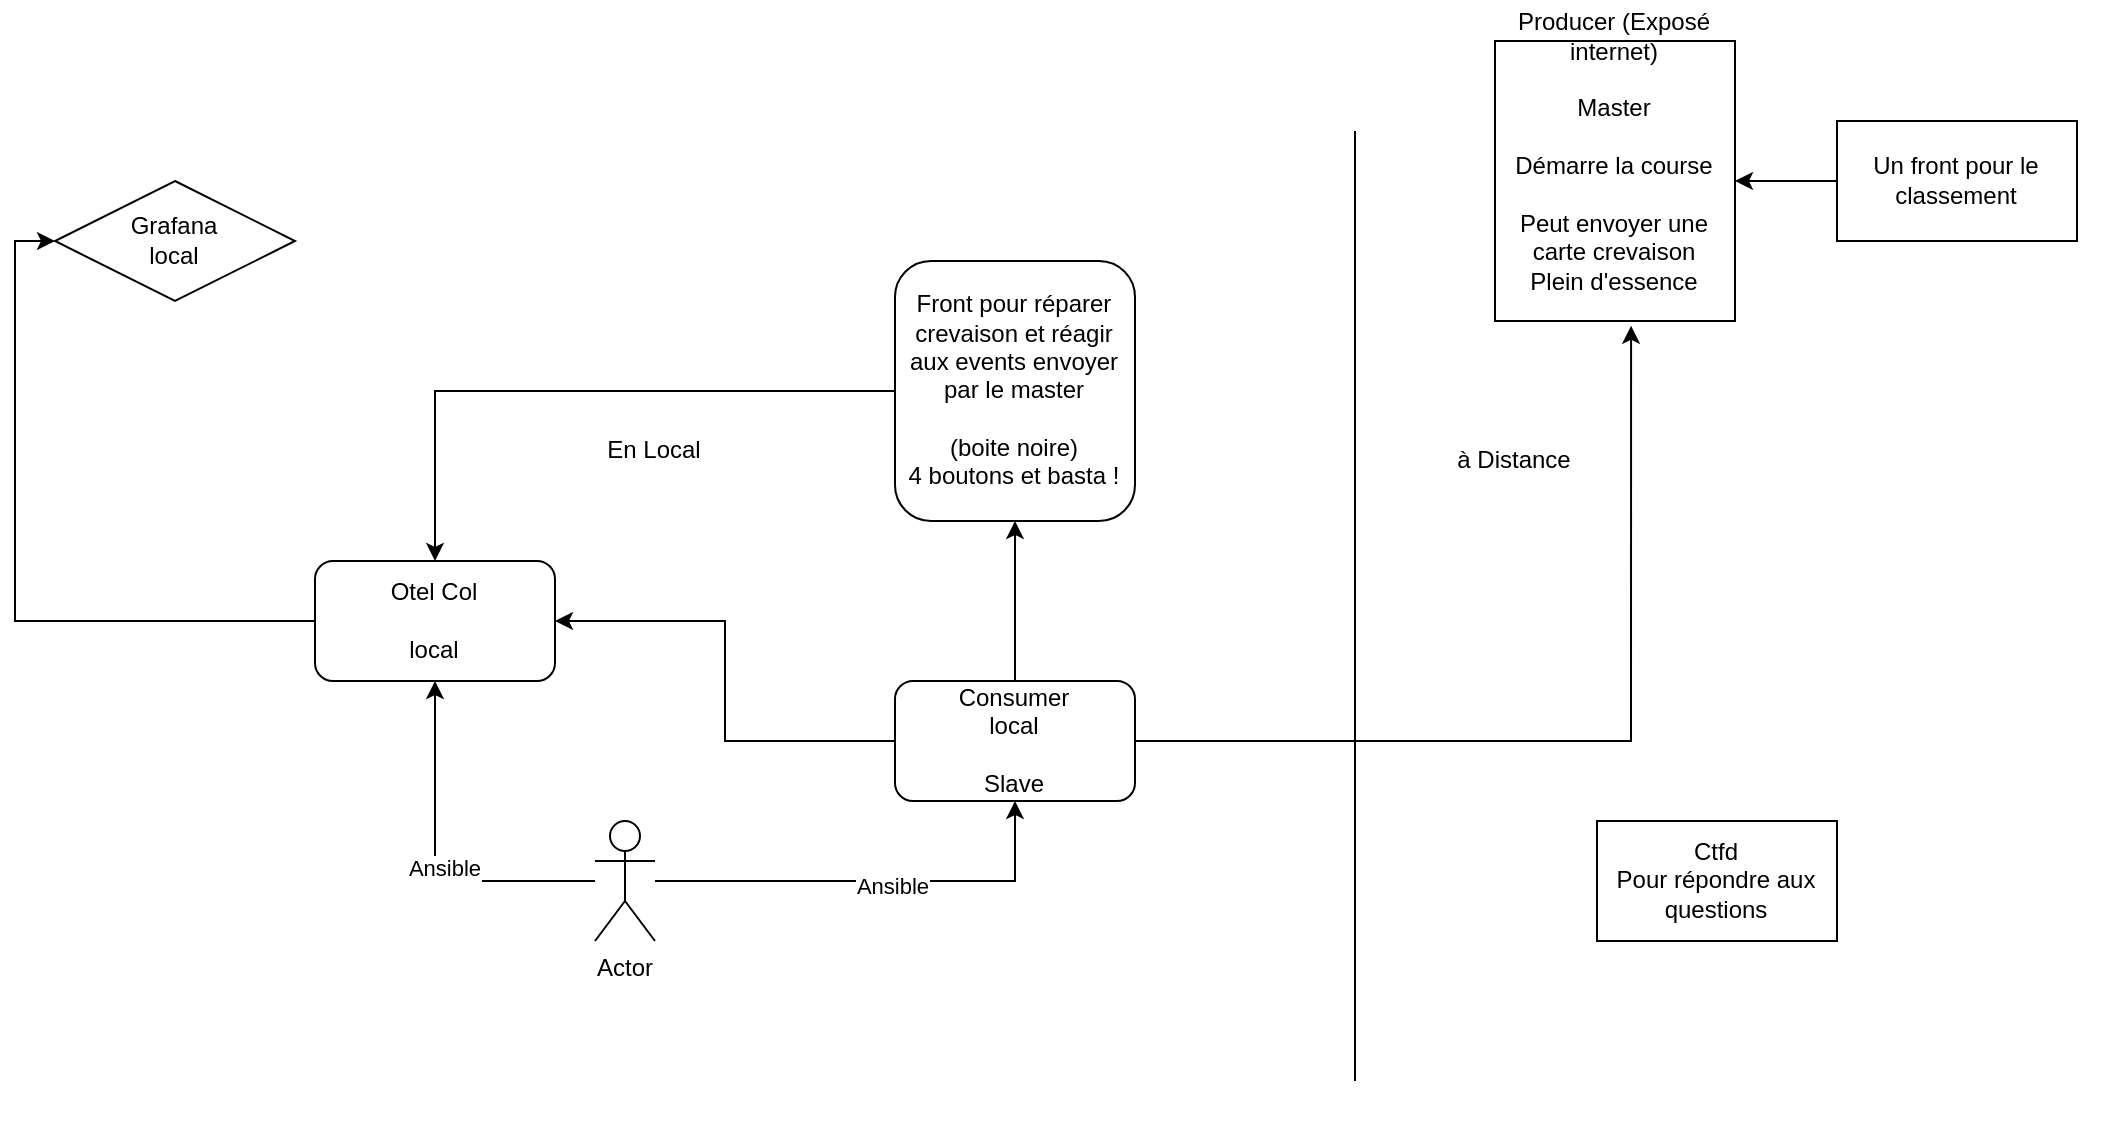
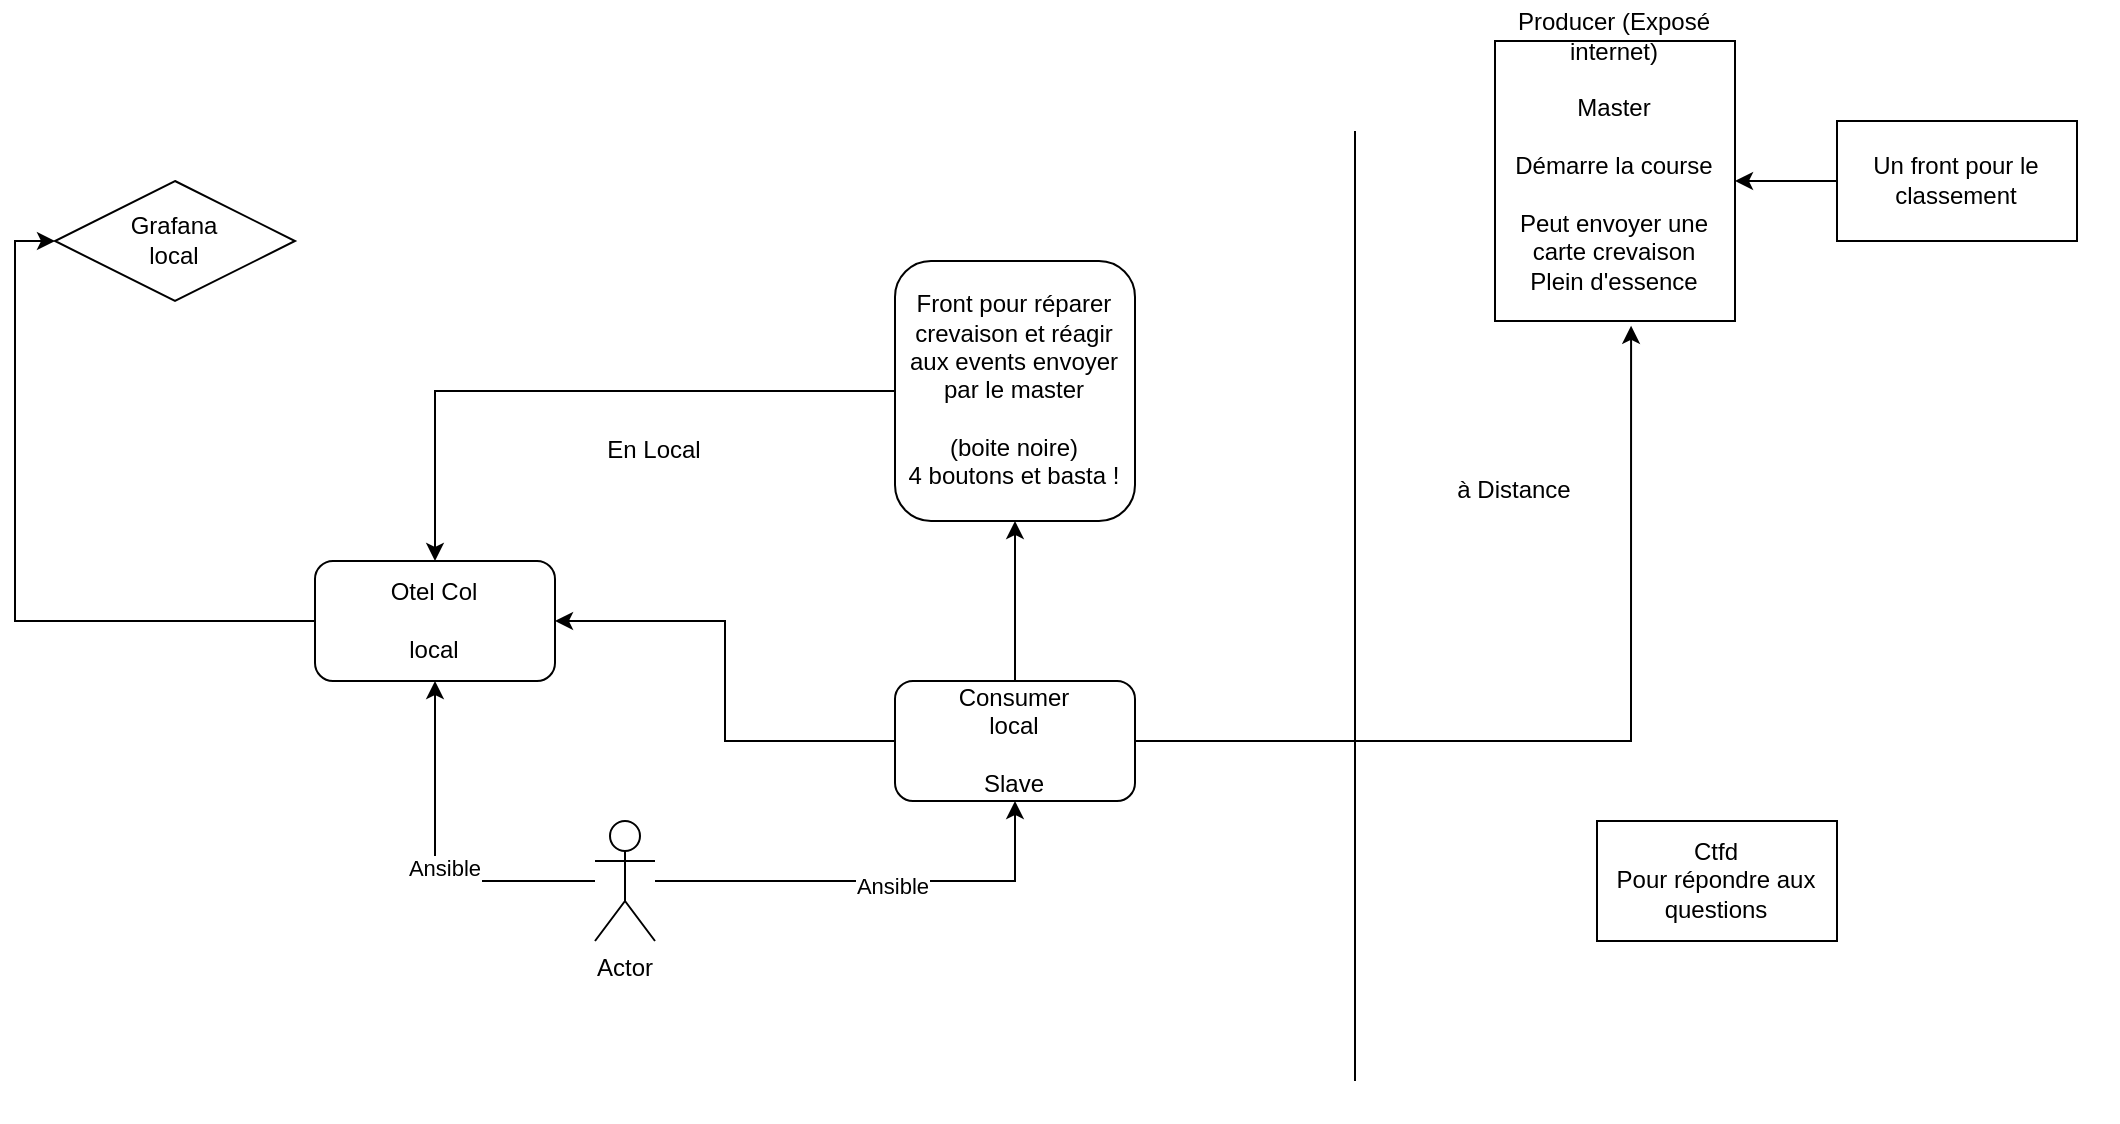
(1515, 461) -> (1515, 491)
